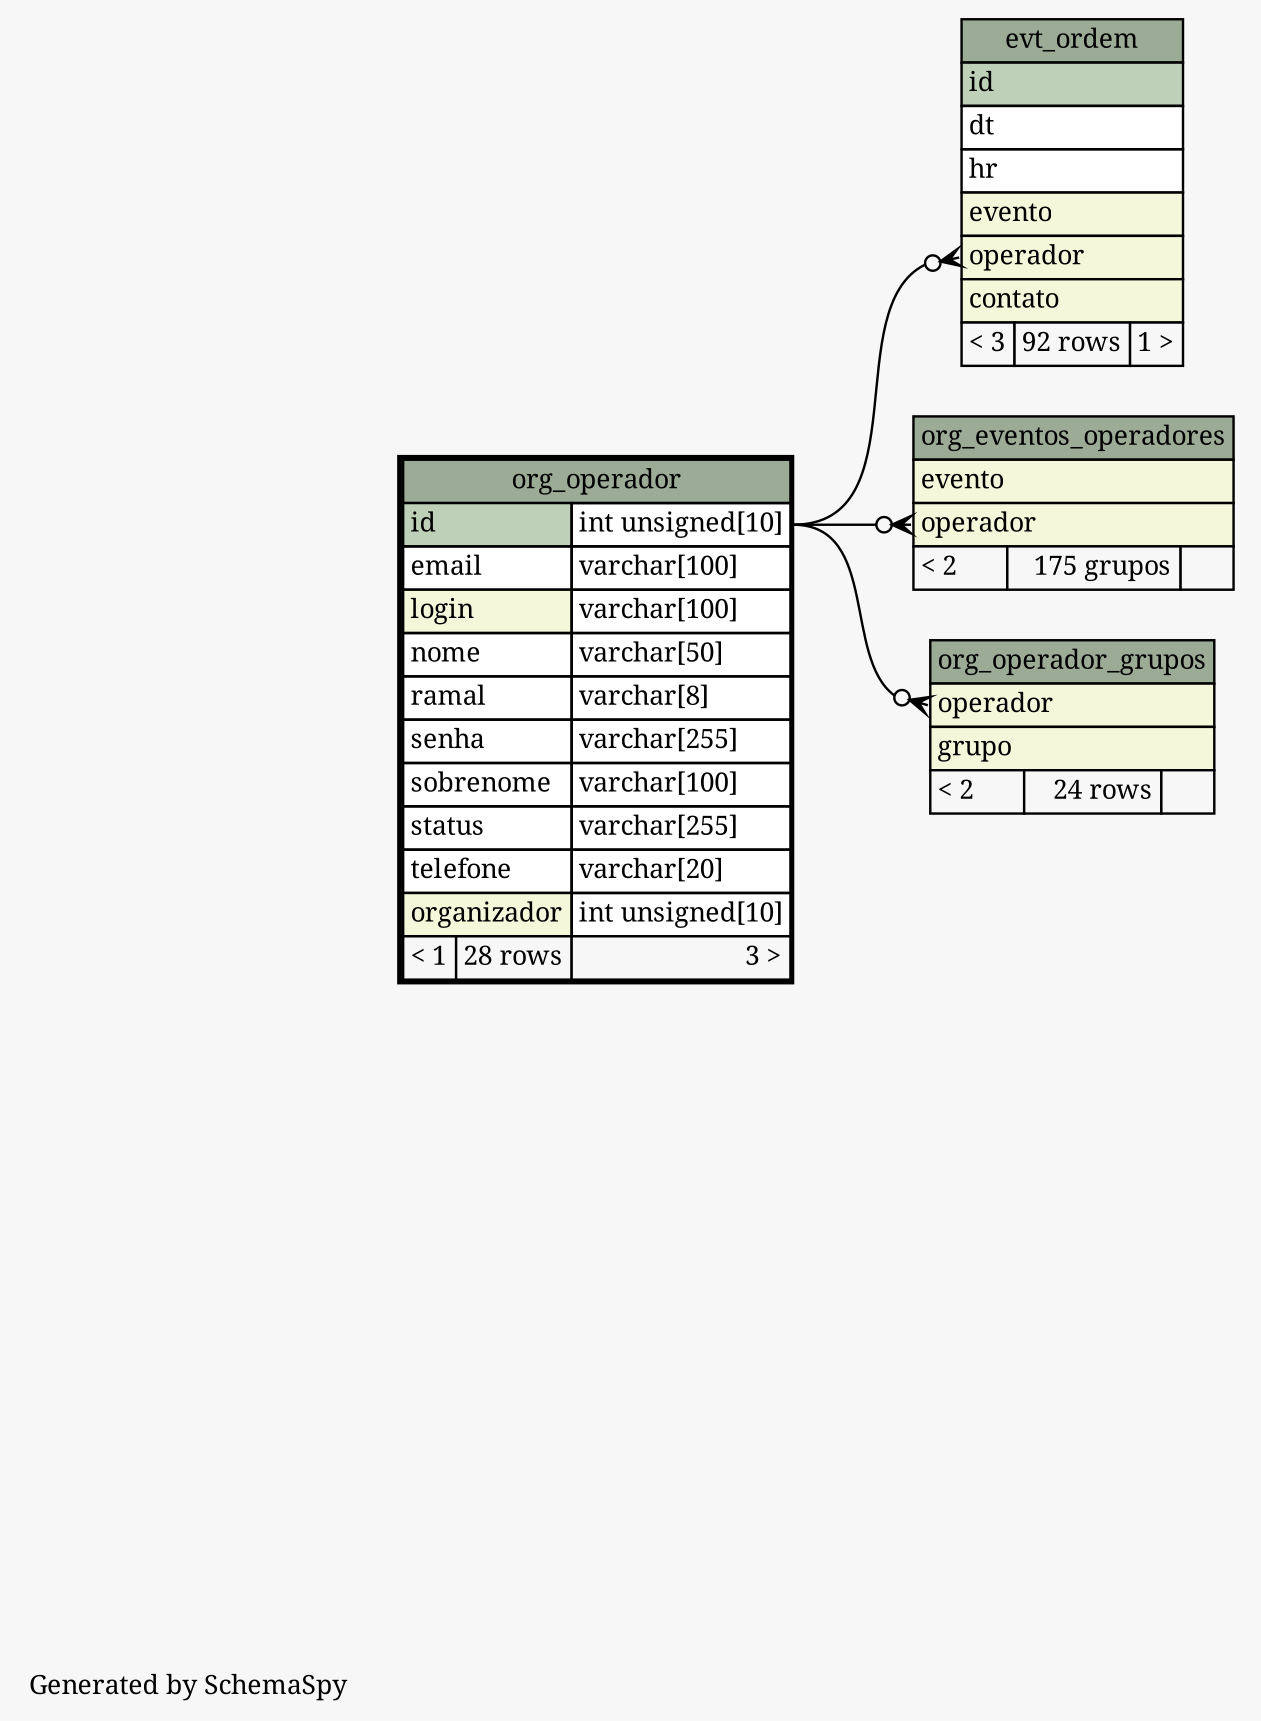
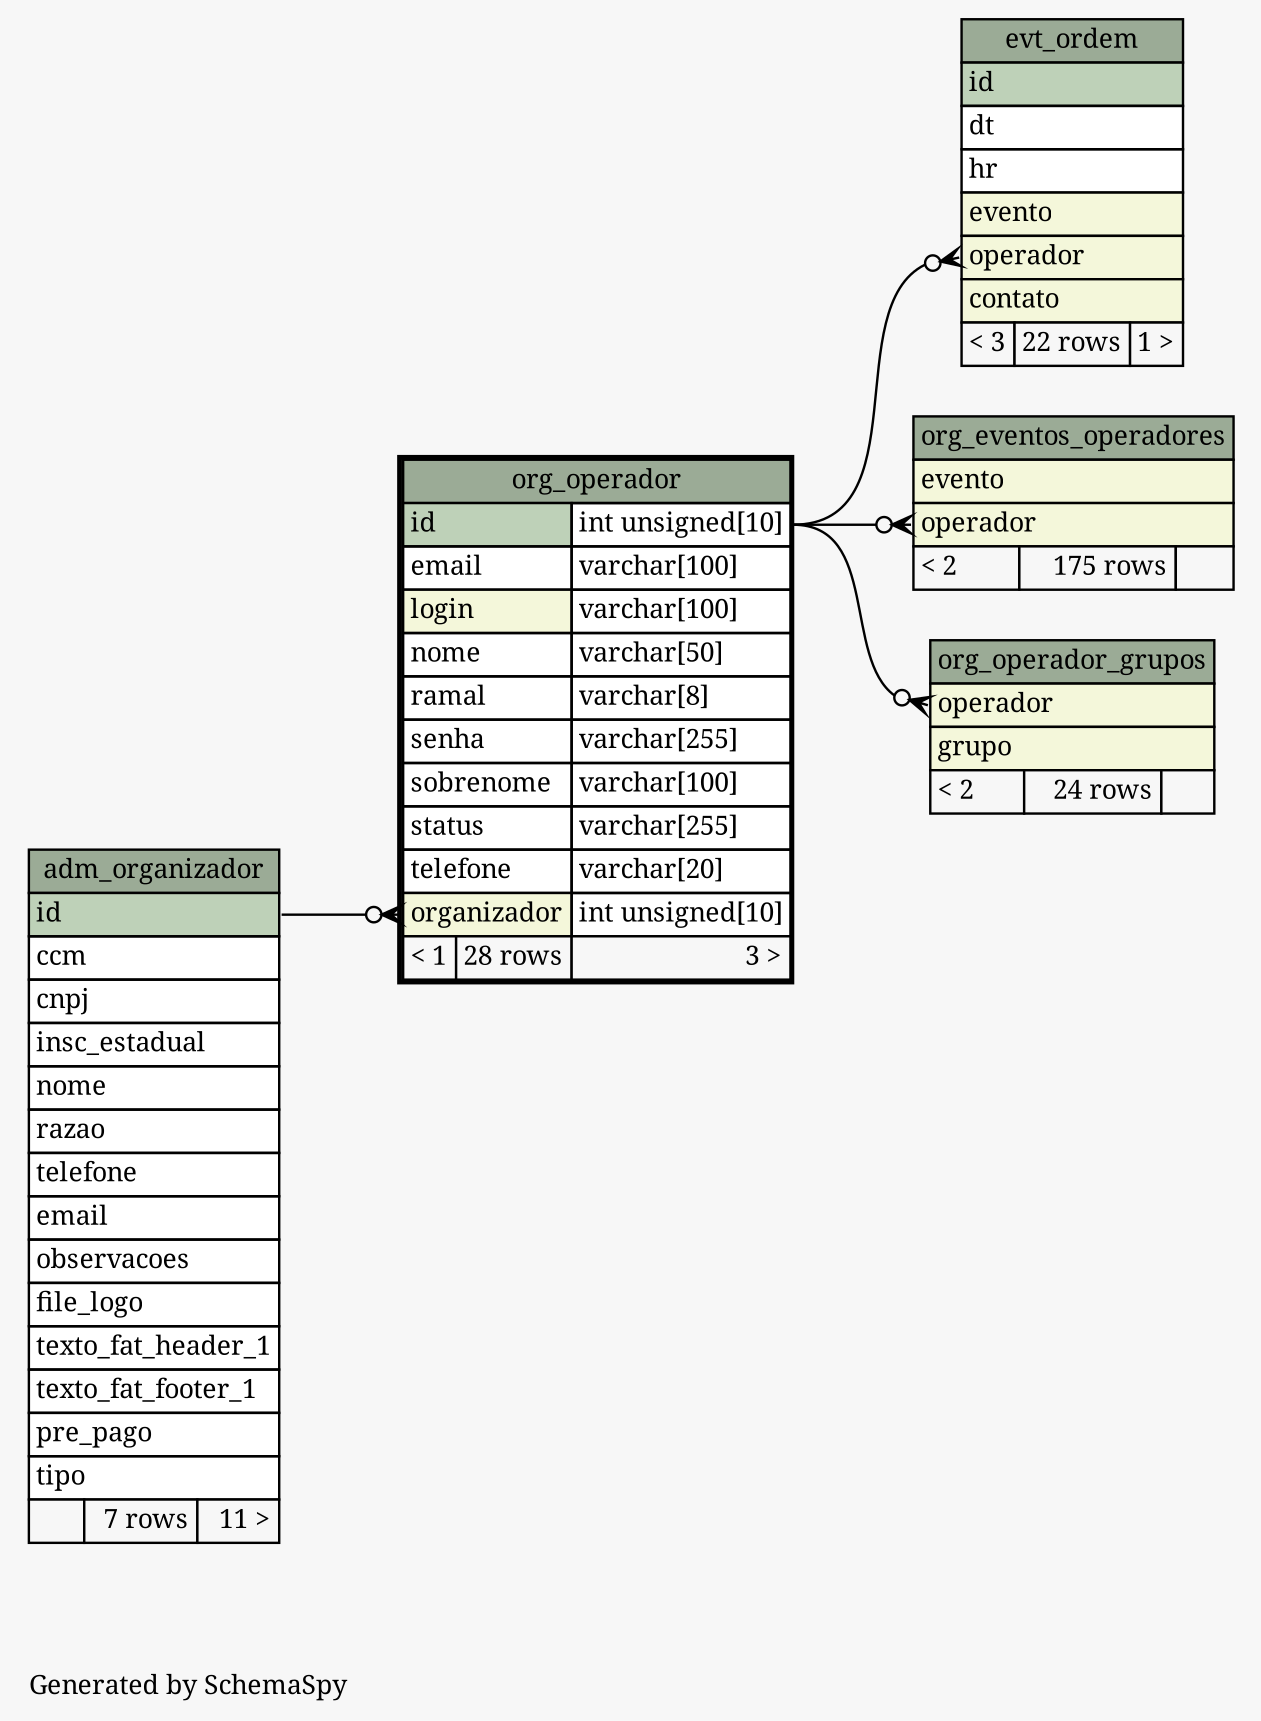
(1072, 343) -> (1072, 343)
(1104, 567) -> (1111, 567)
none -> (154, 1196)
